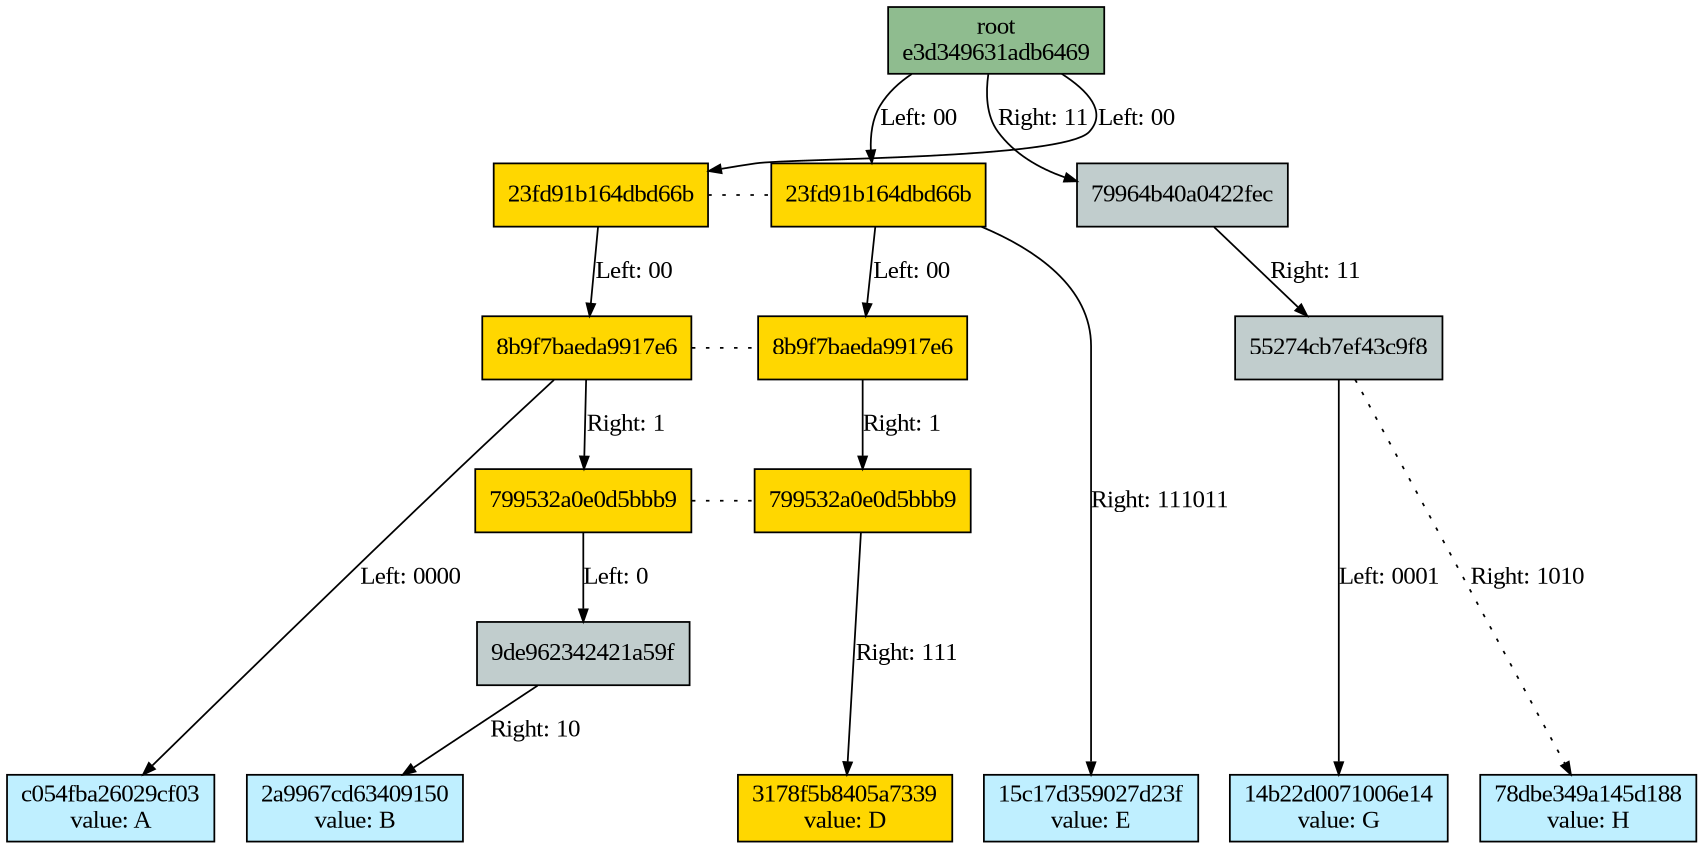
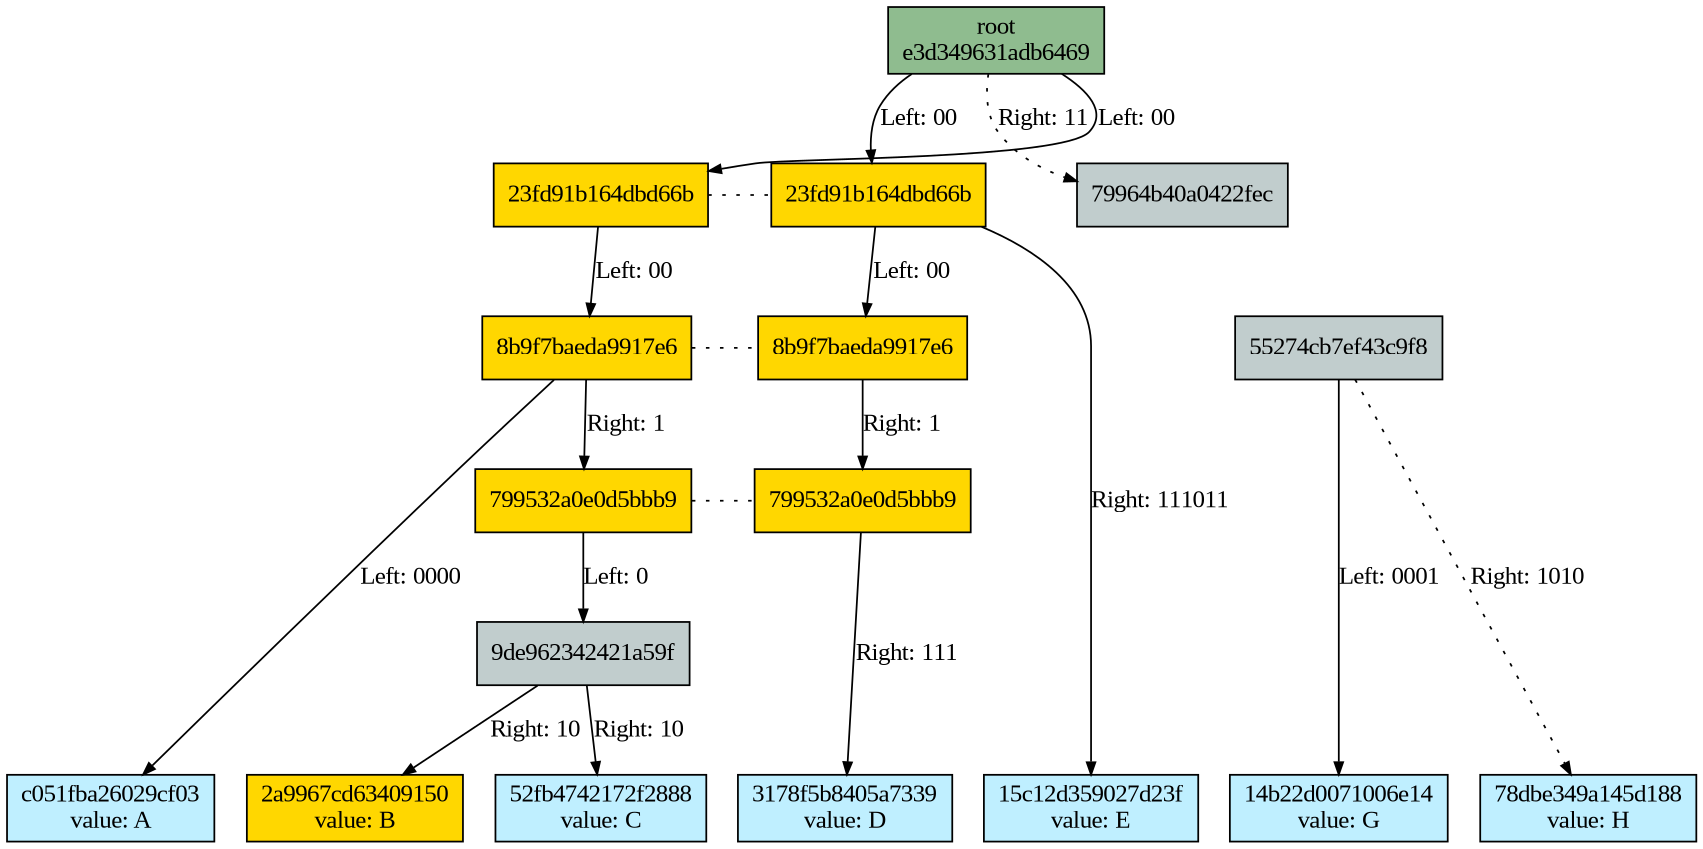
(1003, 138) -> (1003, 138)
(1256, 267) -> none
(111, 808) -> (111, 808)
(355, 808) -> (355, 808)
none -> (601, 808)
(845, 808) -> (845, 808)
(1091, 808) -> (1091, 808)
